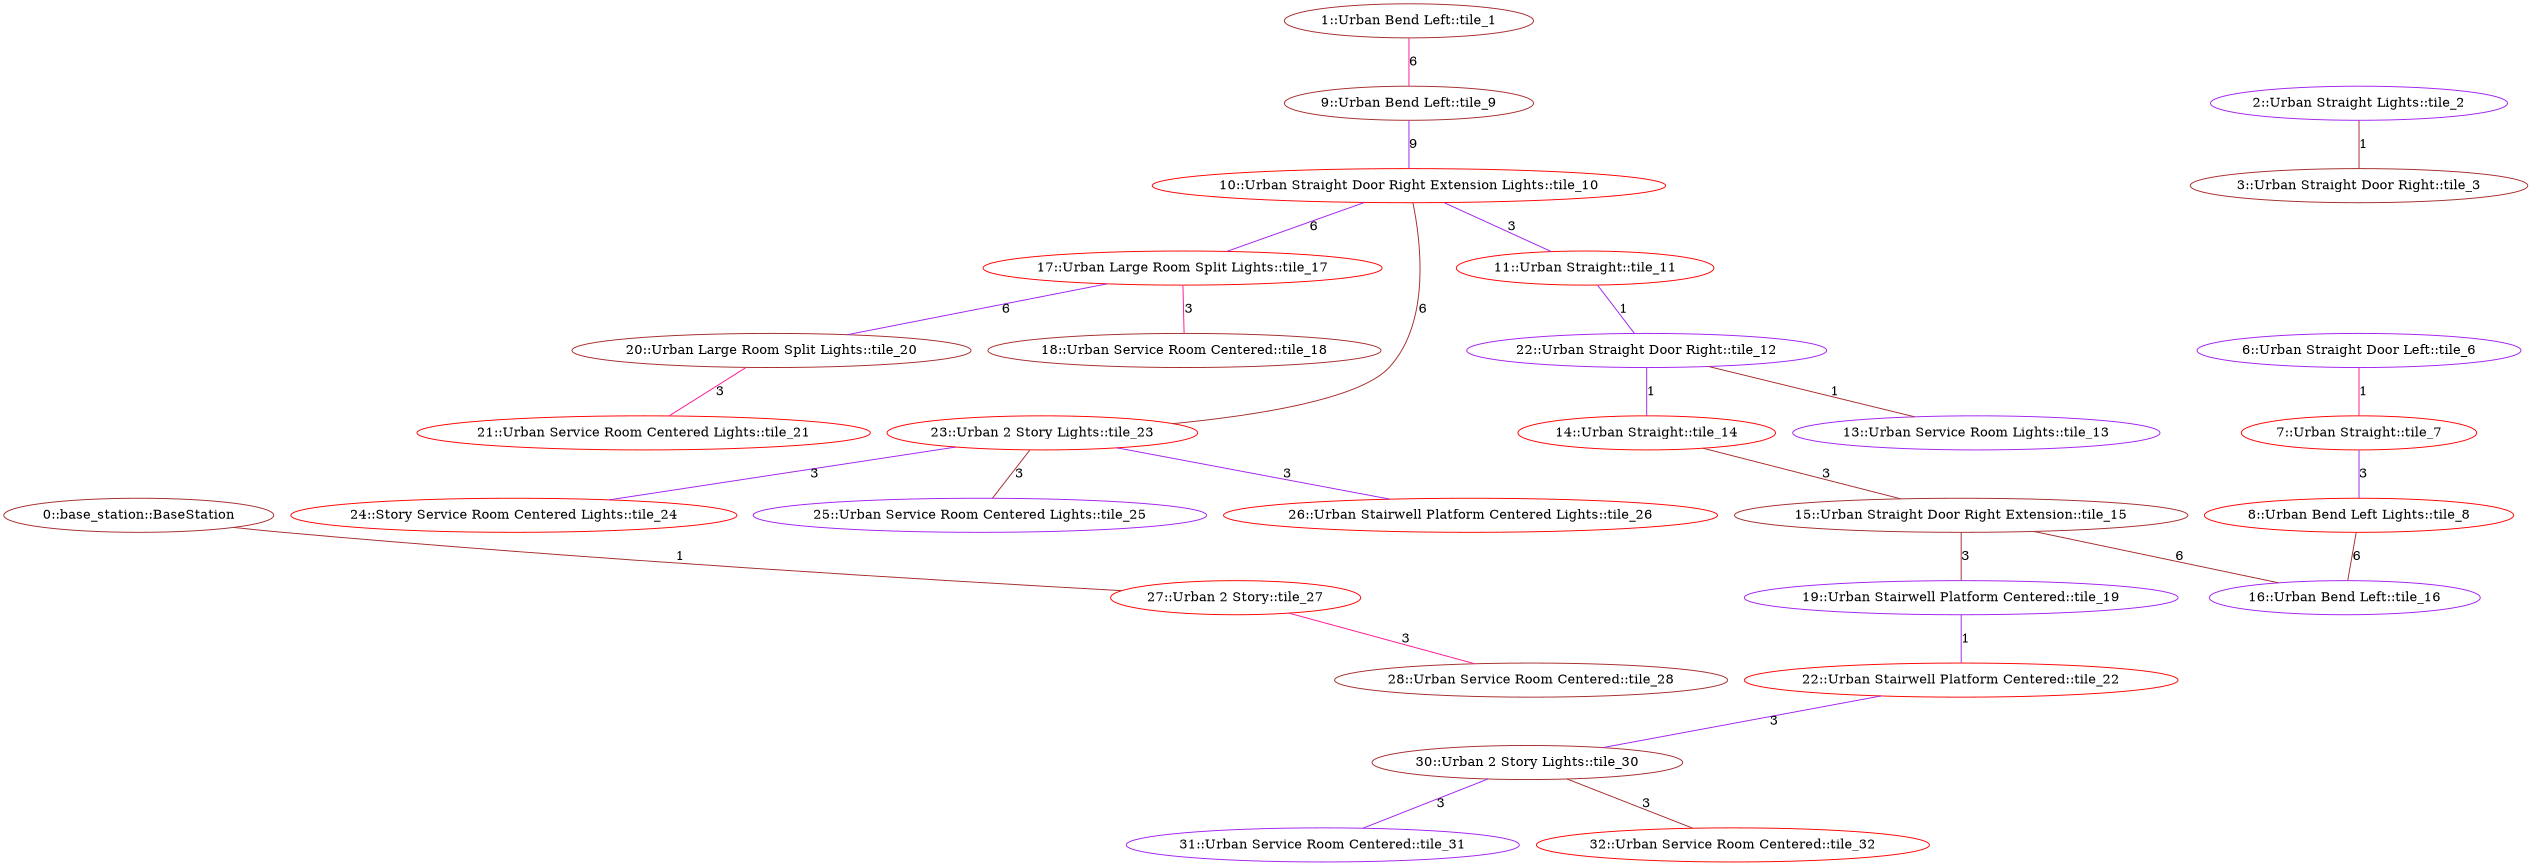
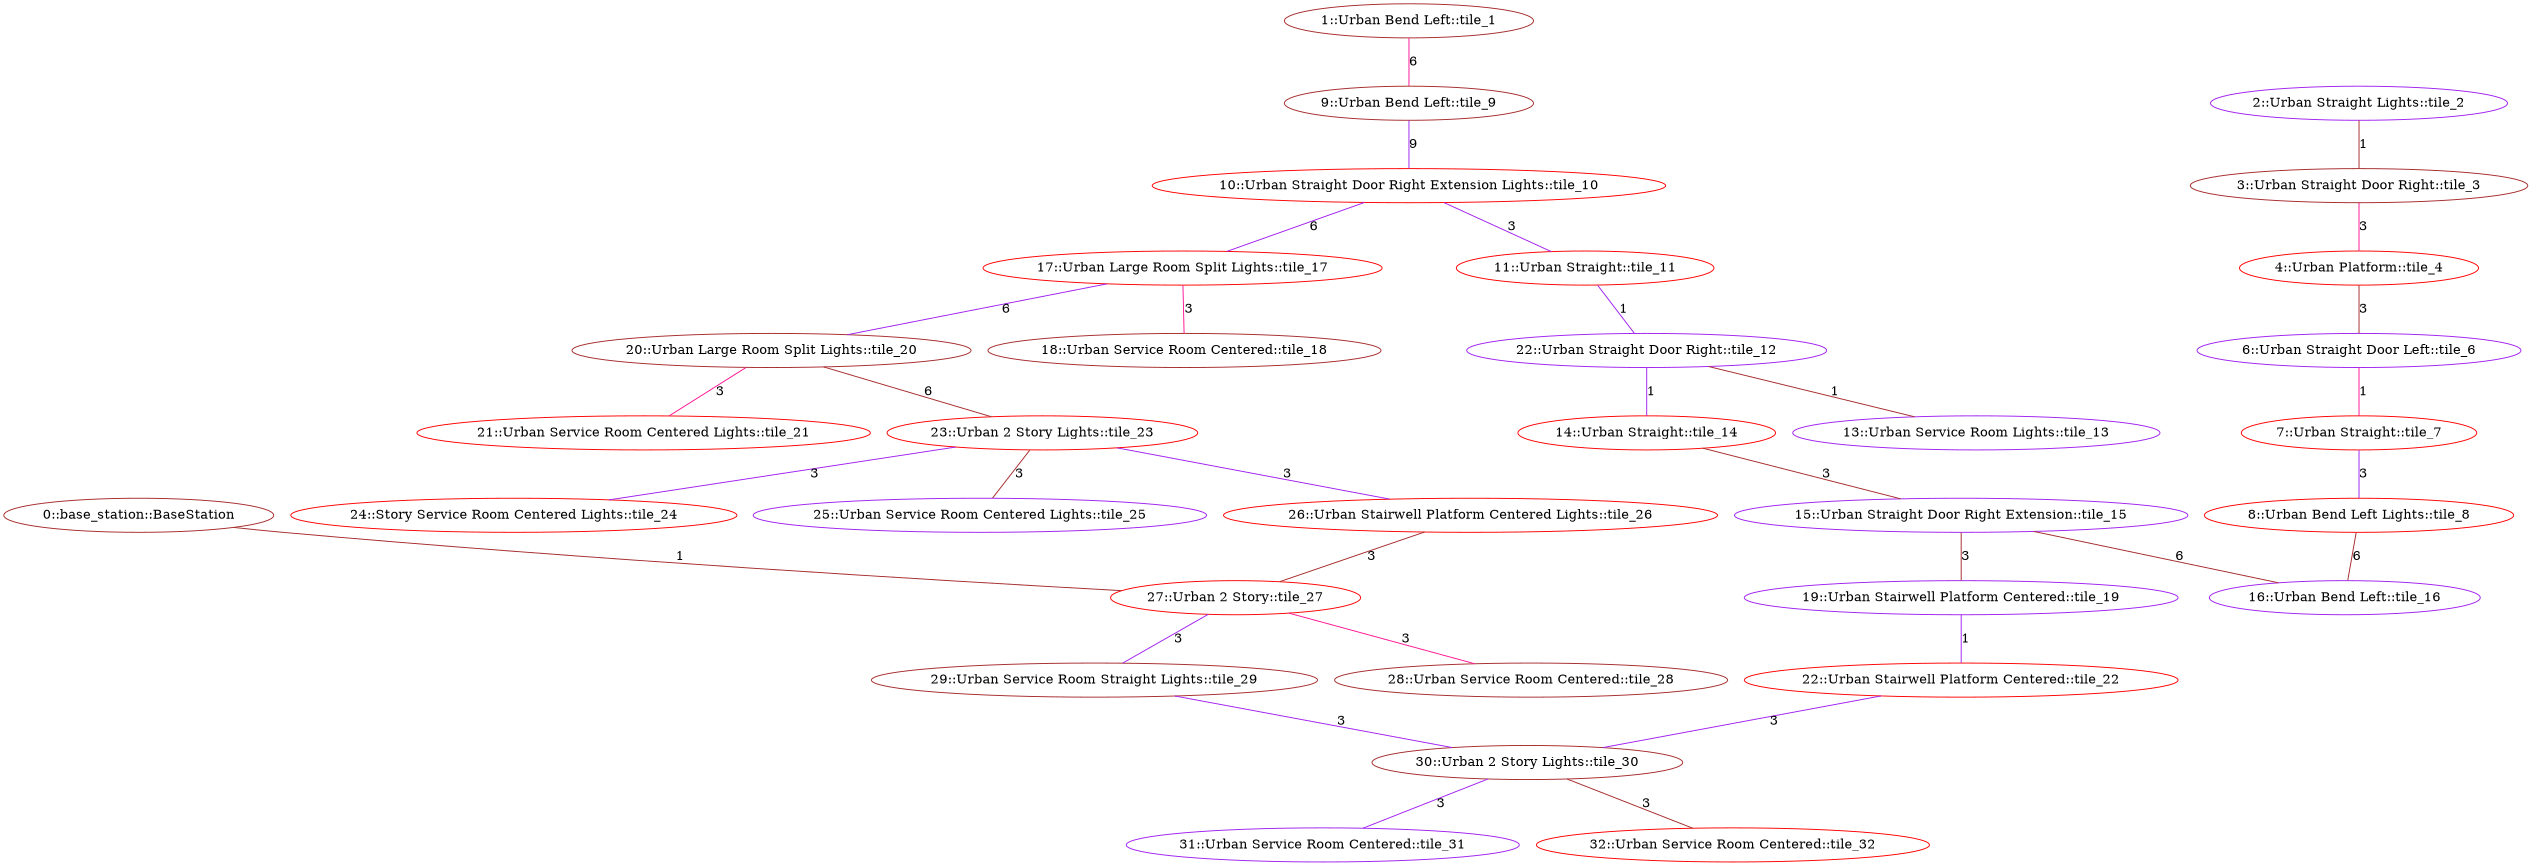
none -> (2359, 268)
(1367, 383) -> (908, 392)
(1961, 515) -> (1961, 515)
none -> (1352, 557)
none -> (1095, 680)
